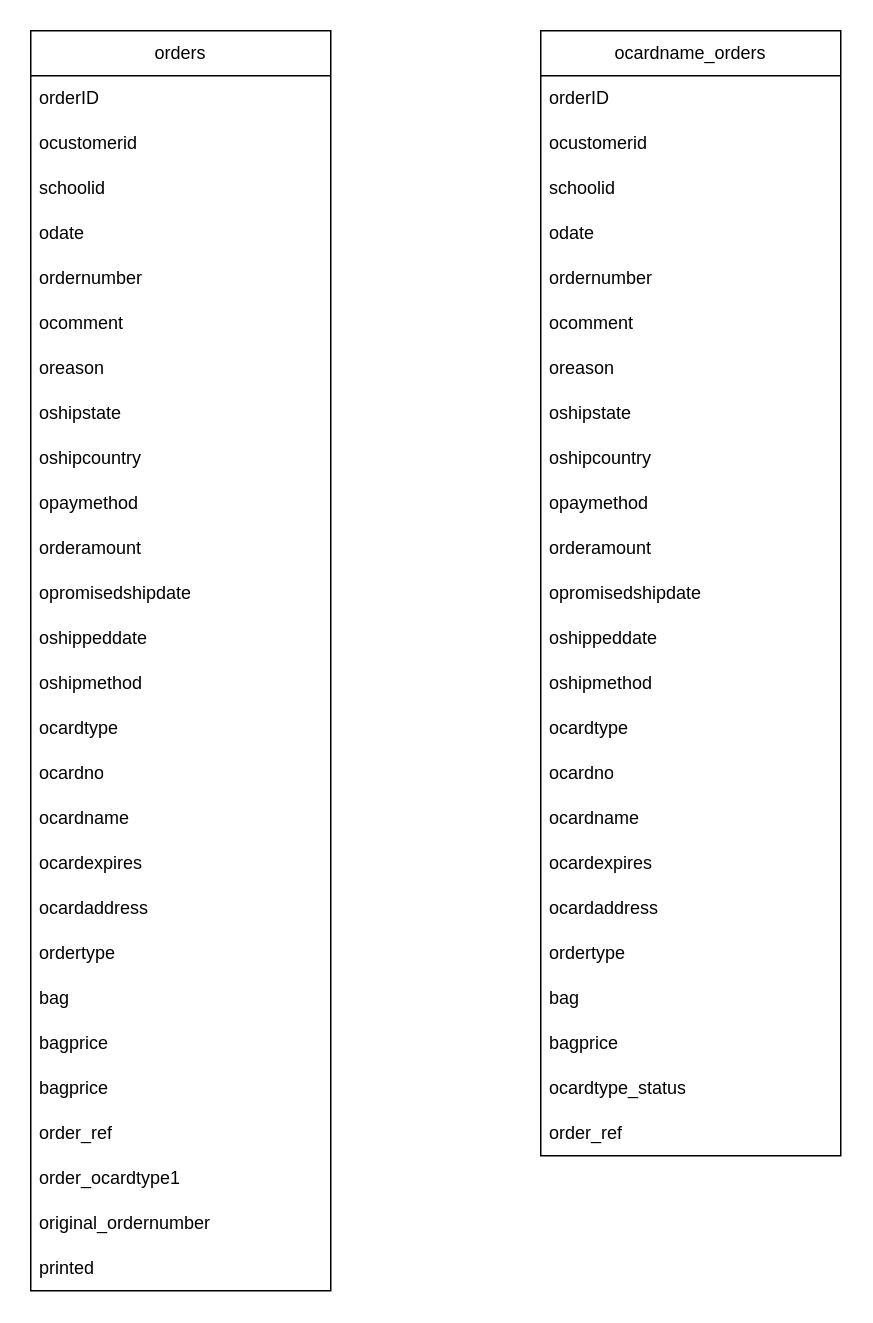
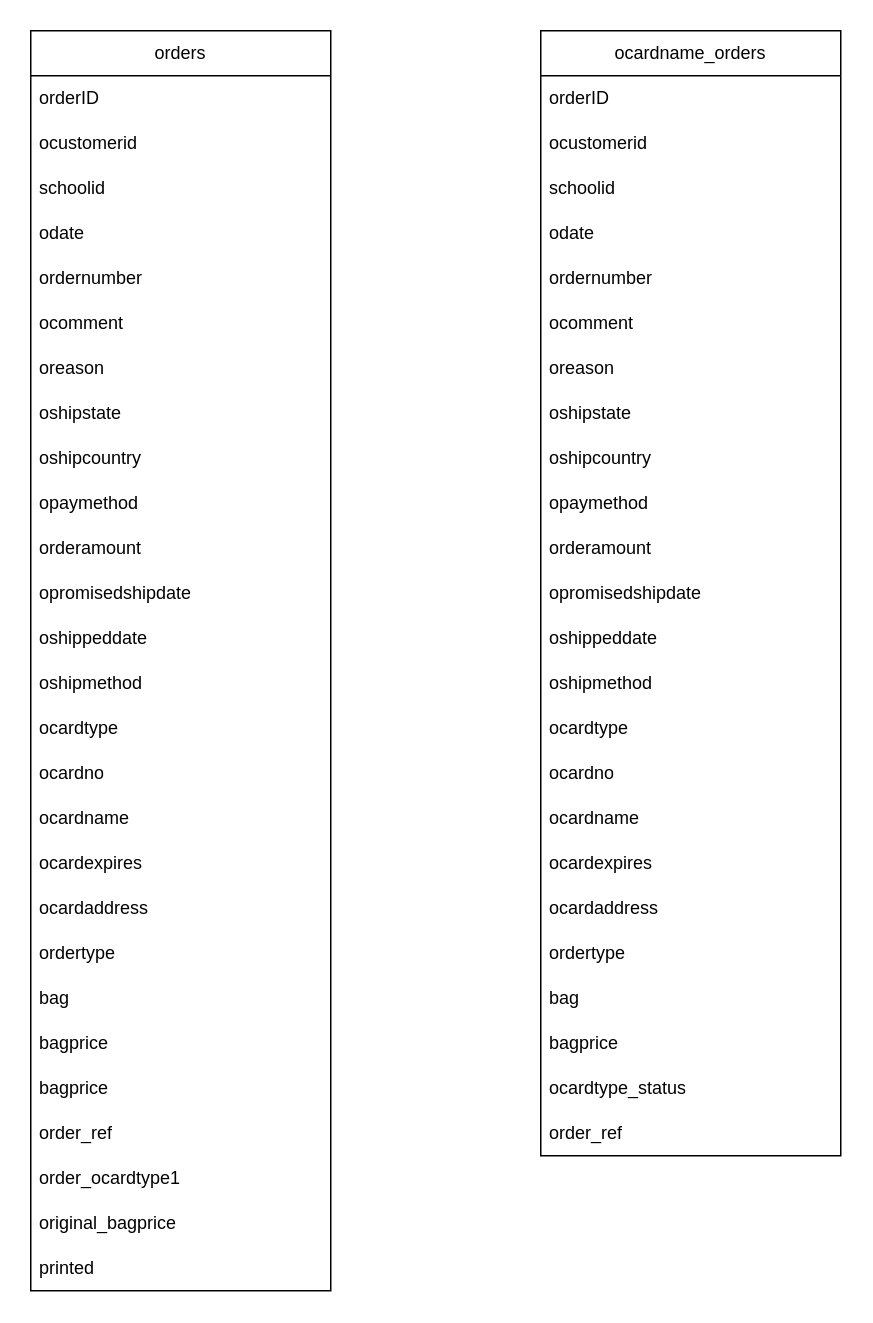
(134, 1223) -> (116, 1223)
